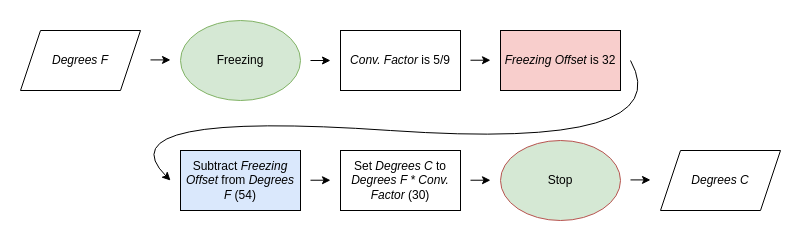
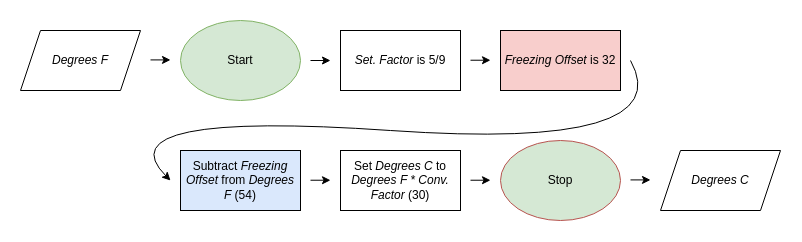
(241, 61) -> (241, 61)
(401, 61) -> (401, 61)
